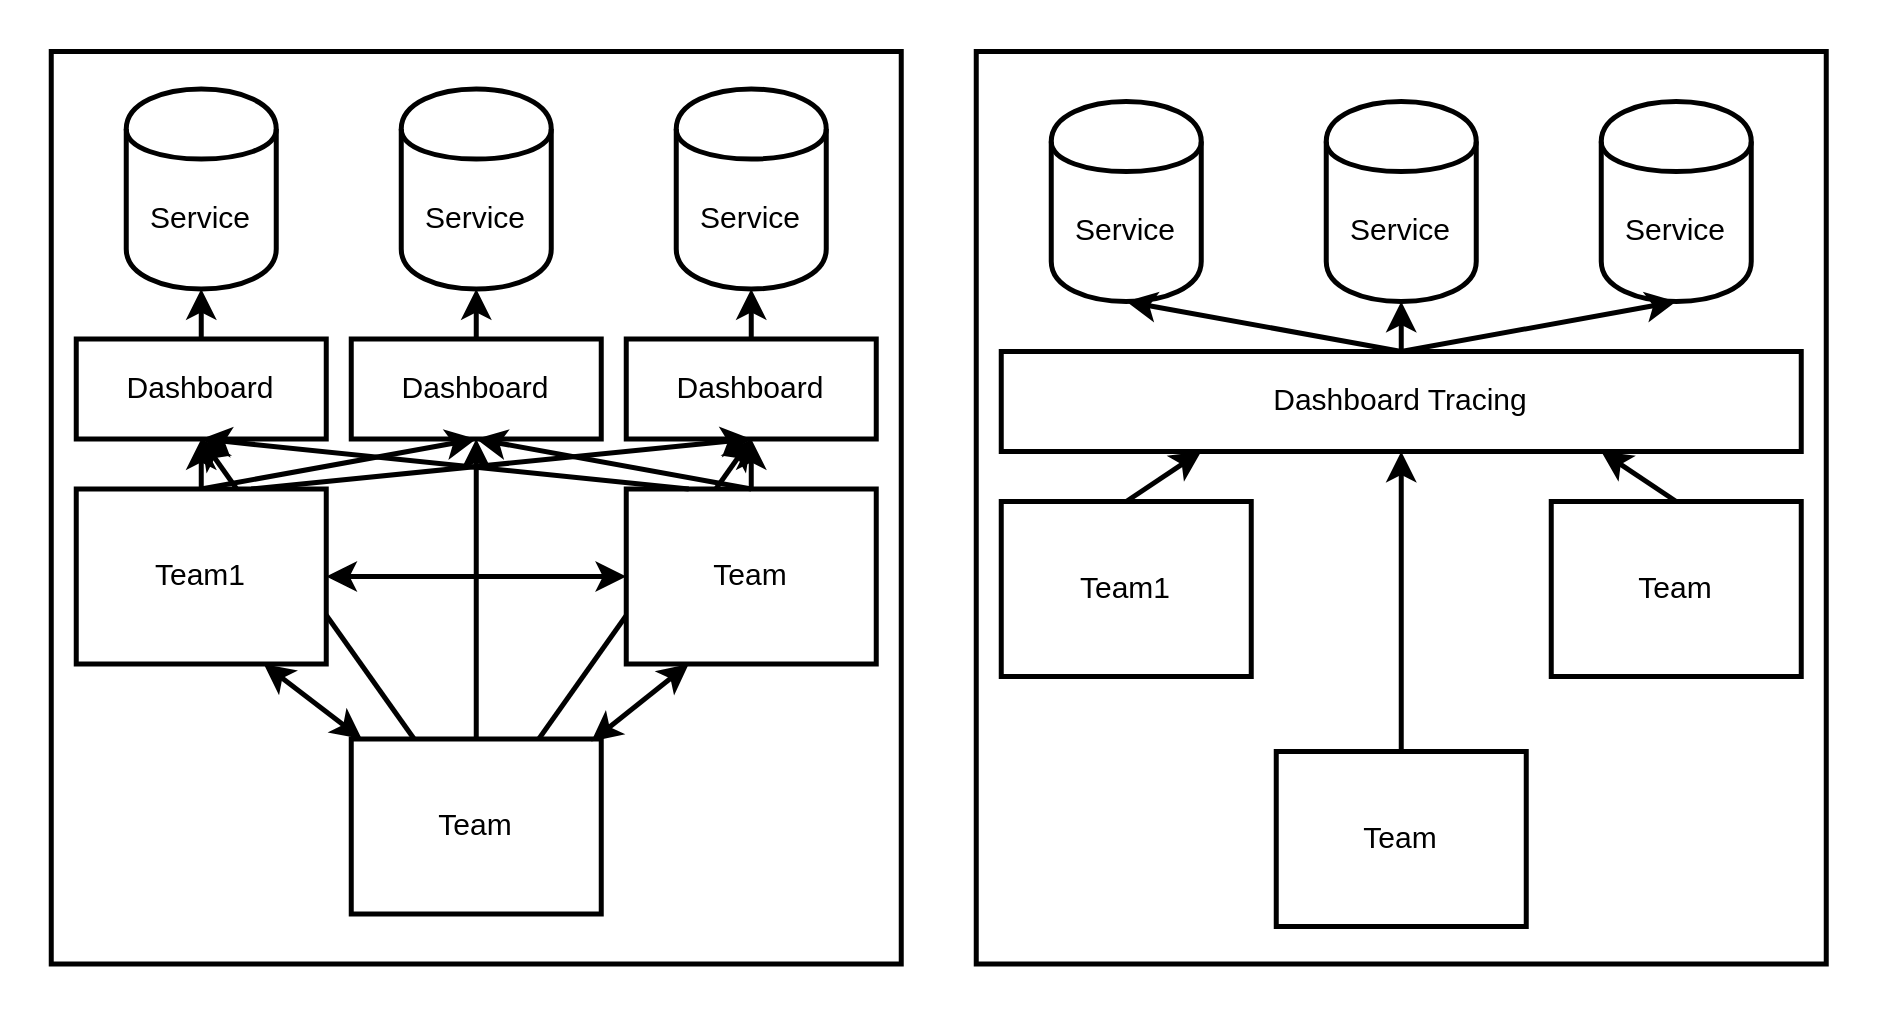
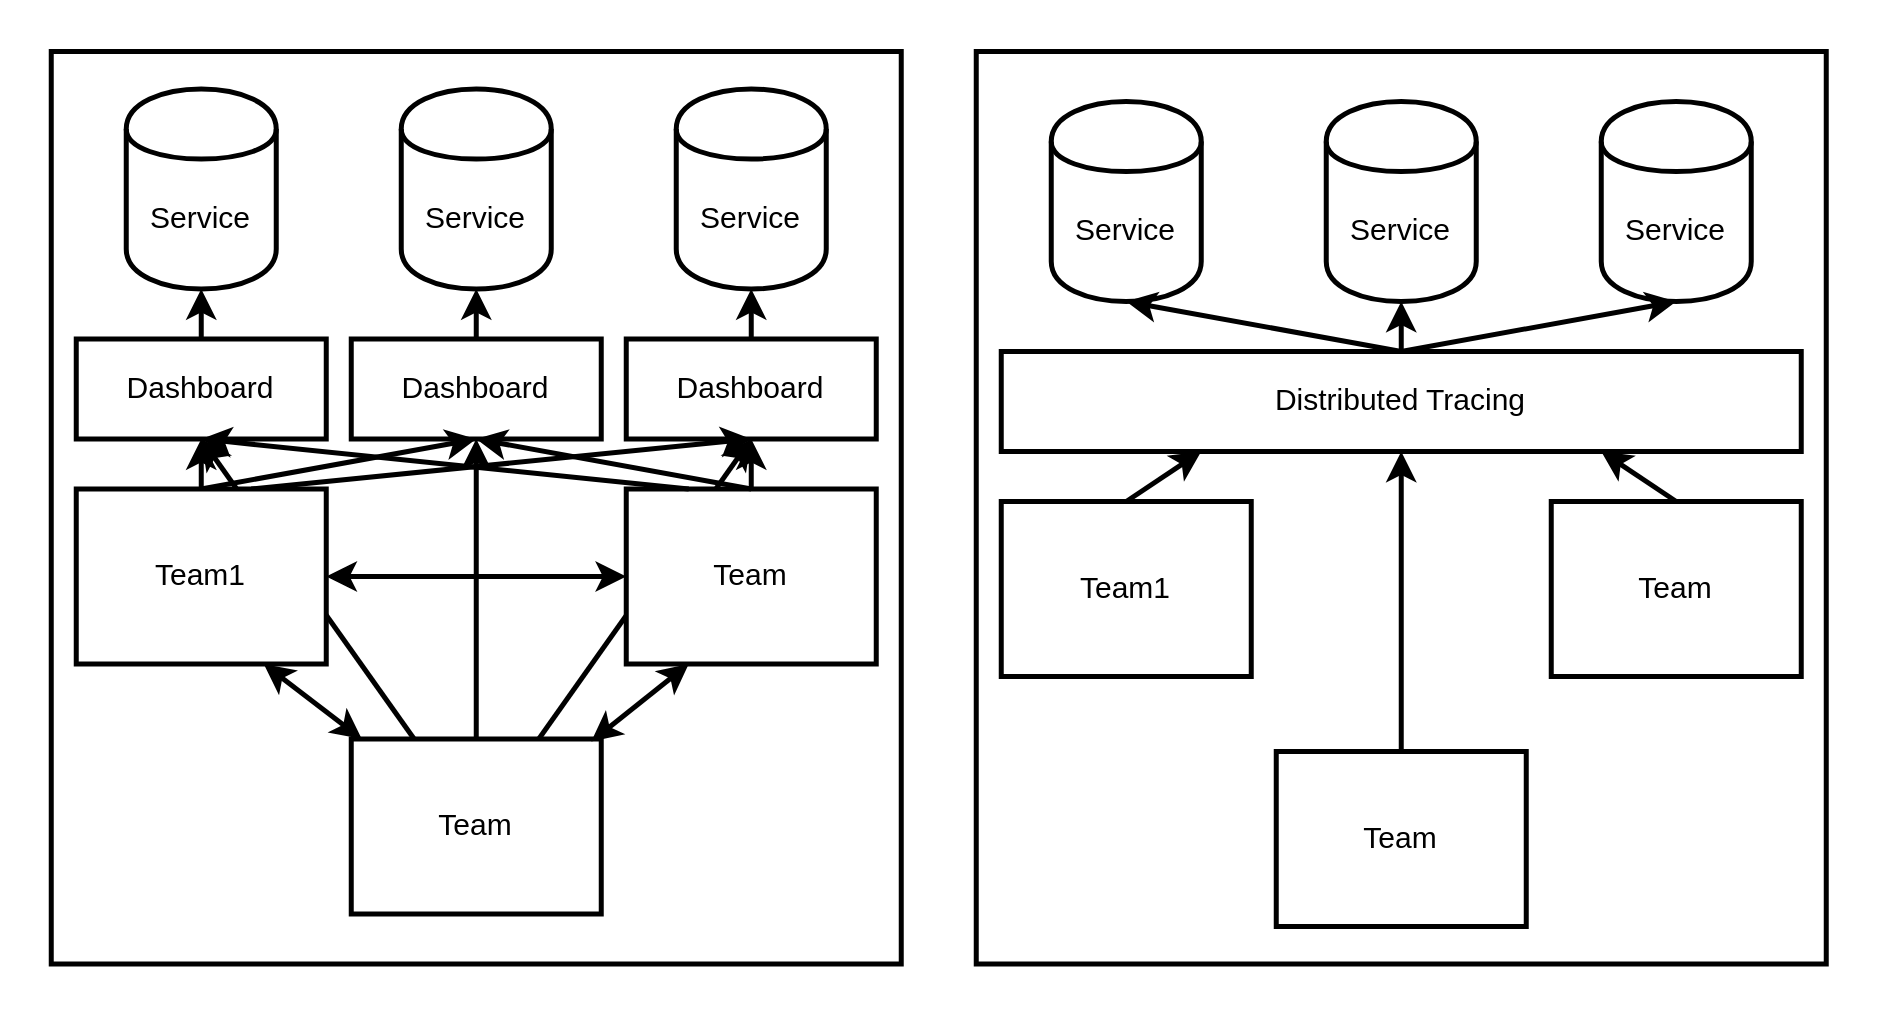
(1401, 401) -> (1401, 401)
